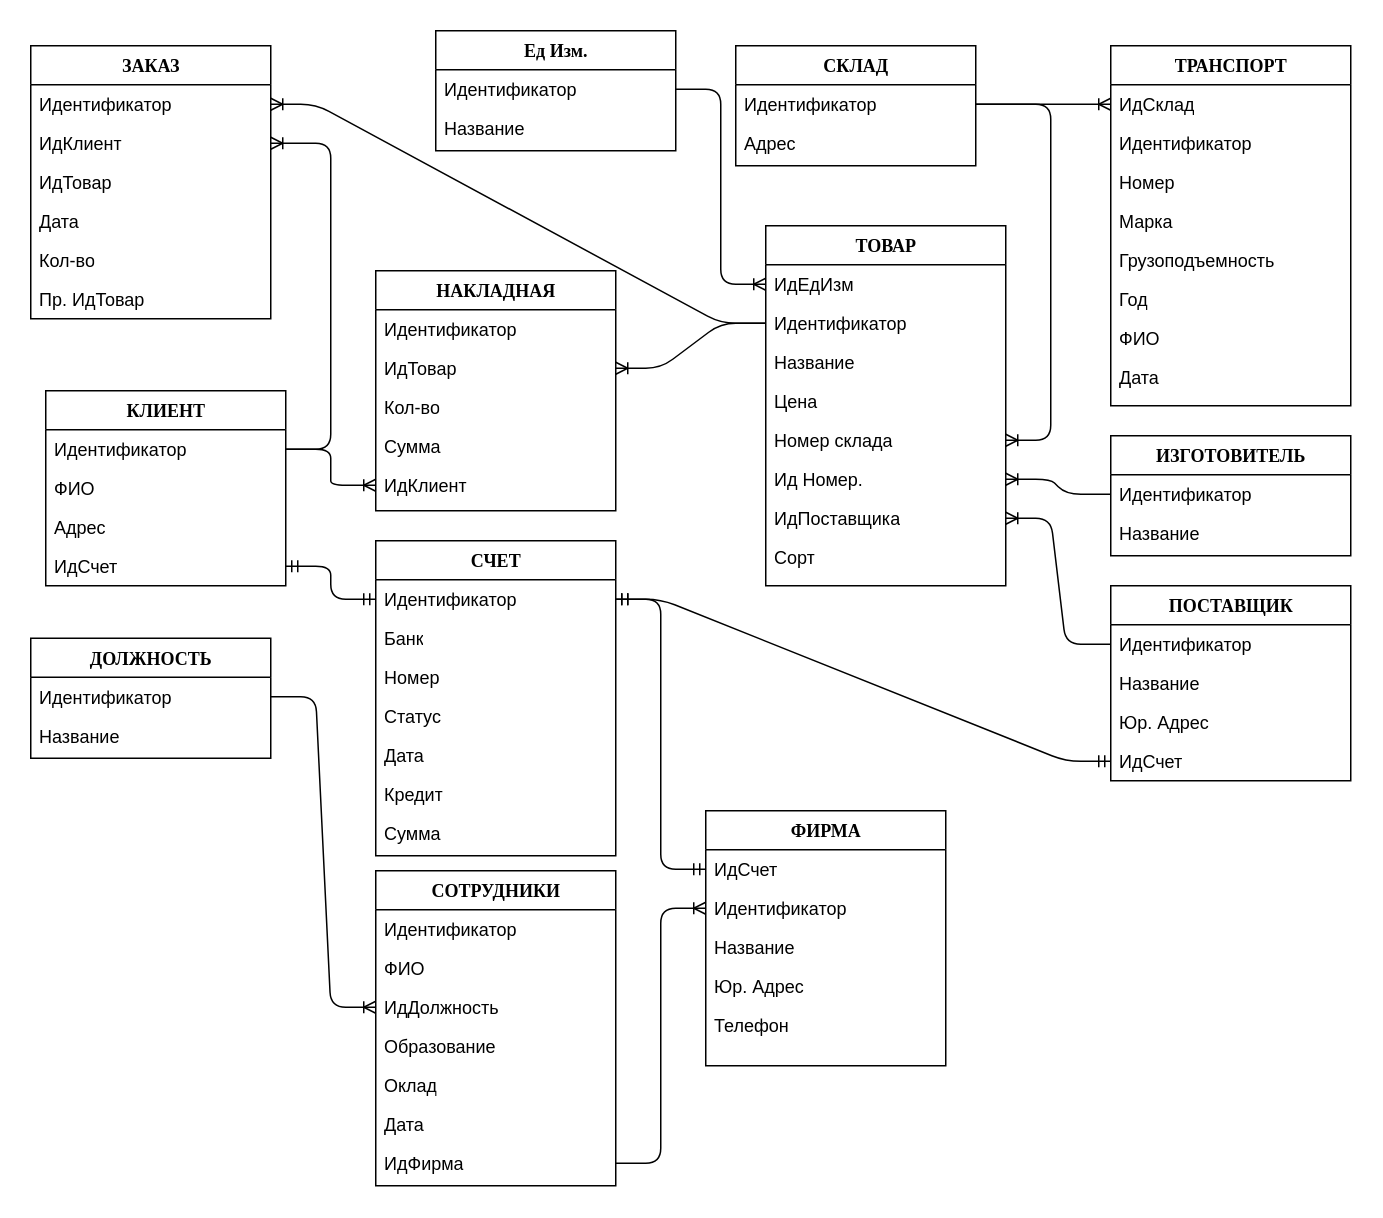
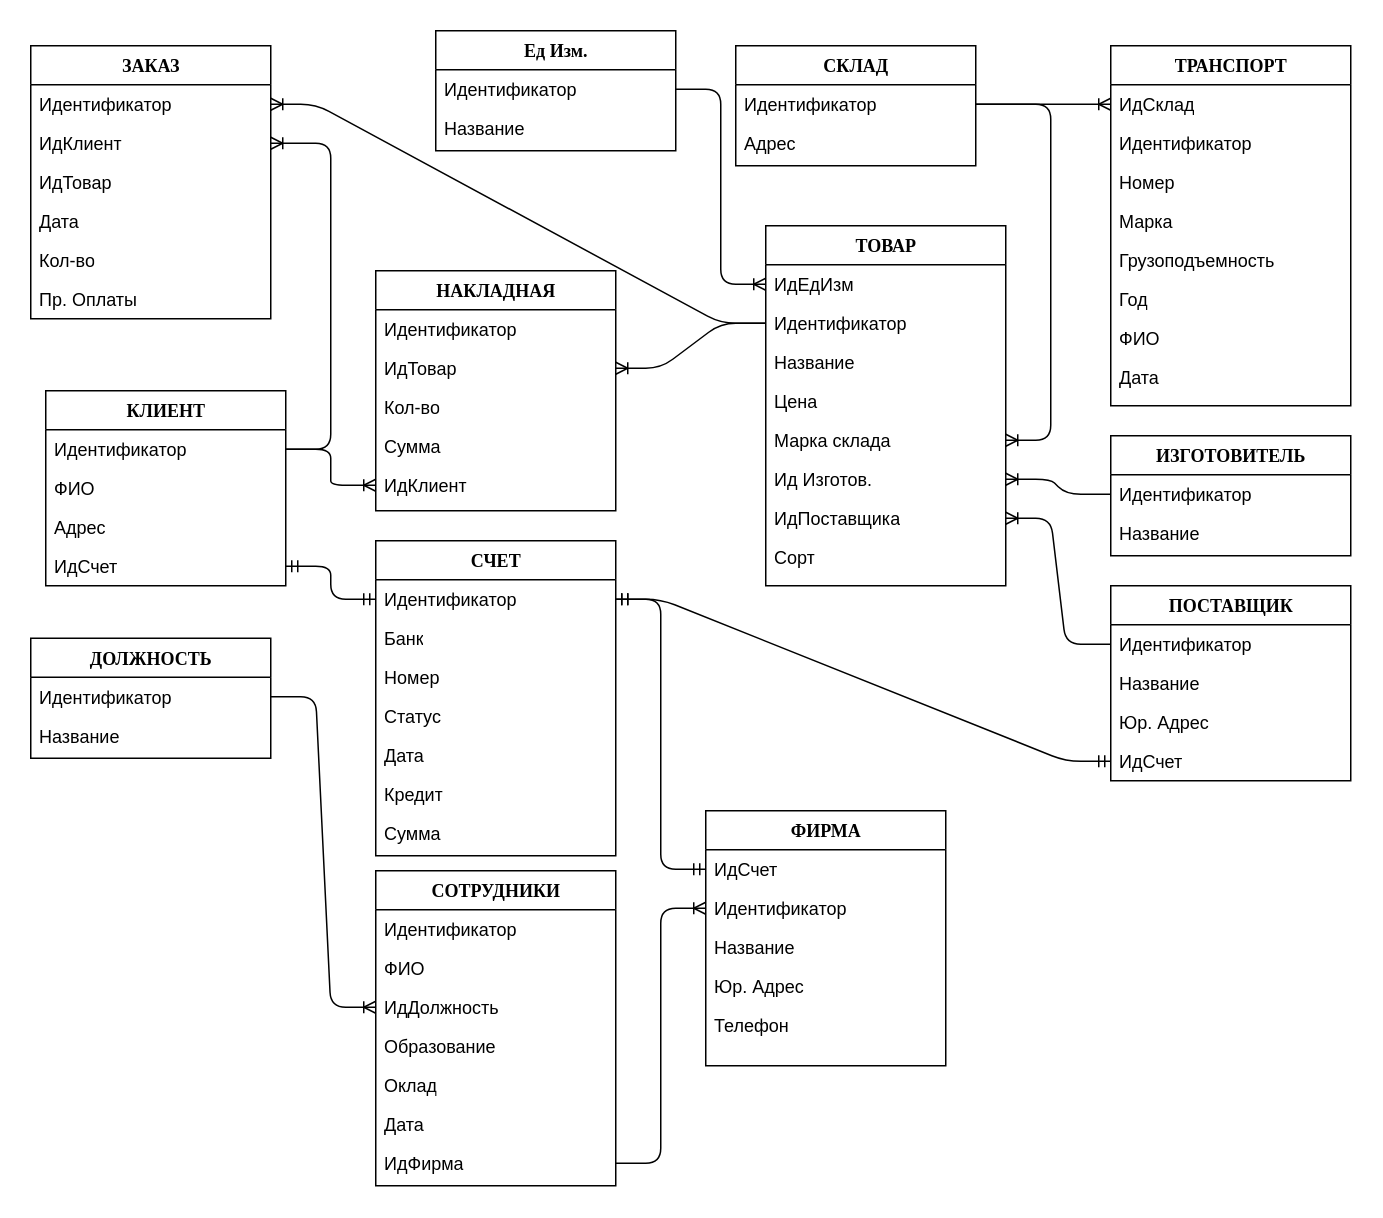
(91, 301) -> (85, 301)
(833, 442) -> (833, 442)
(815, 481) -> (826, 481)
